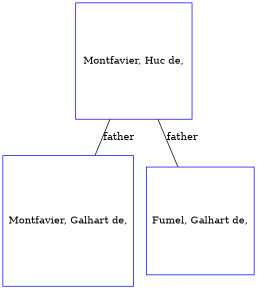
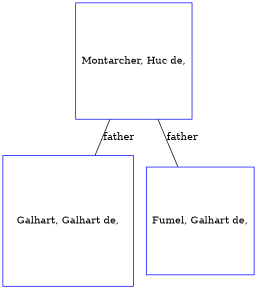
(134, 61) -> (134, 61)
(68, 221) -> (68, 221)
